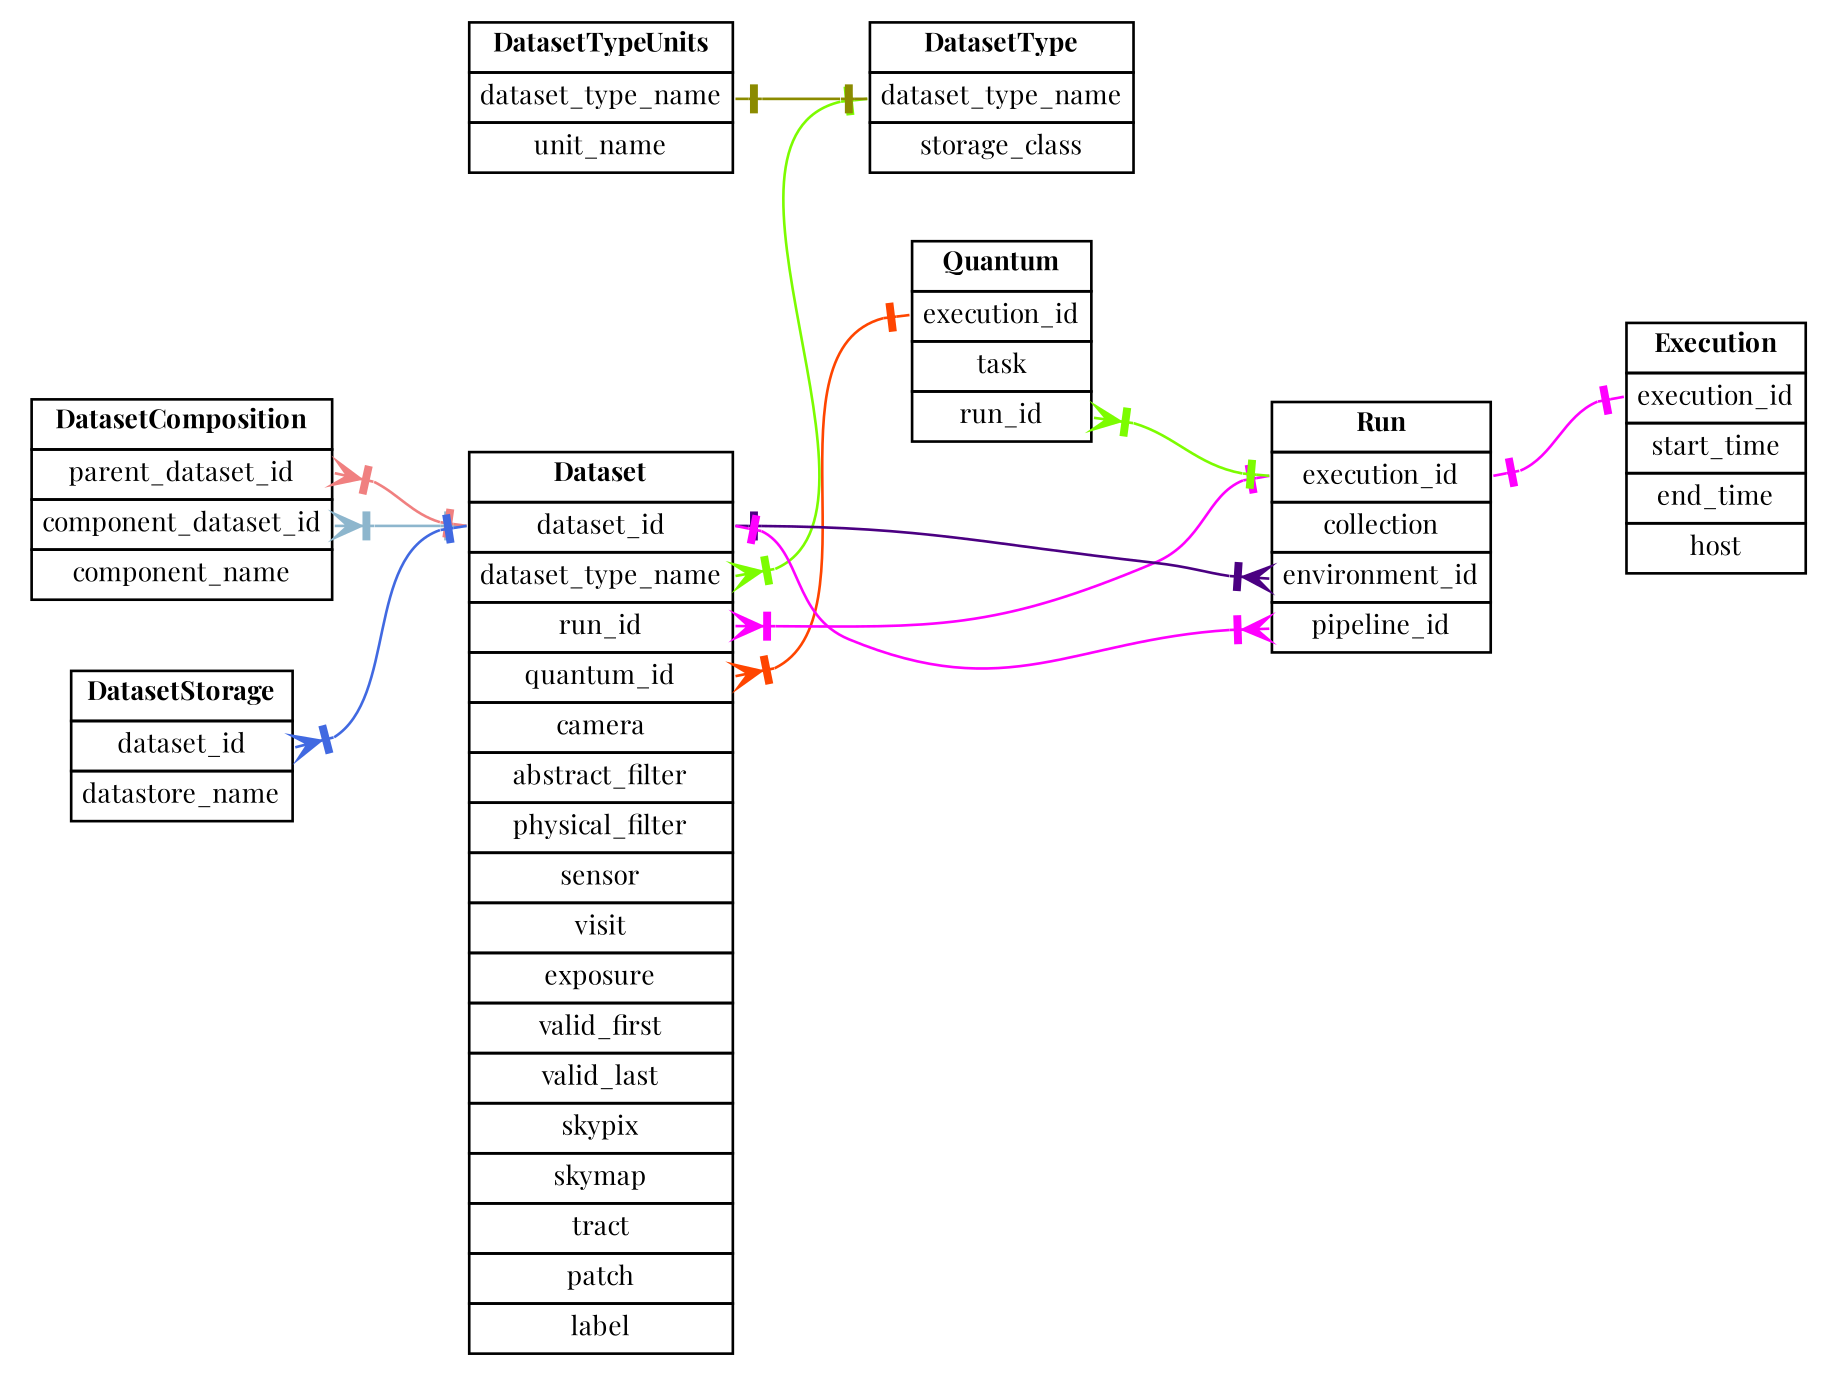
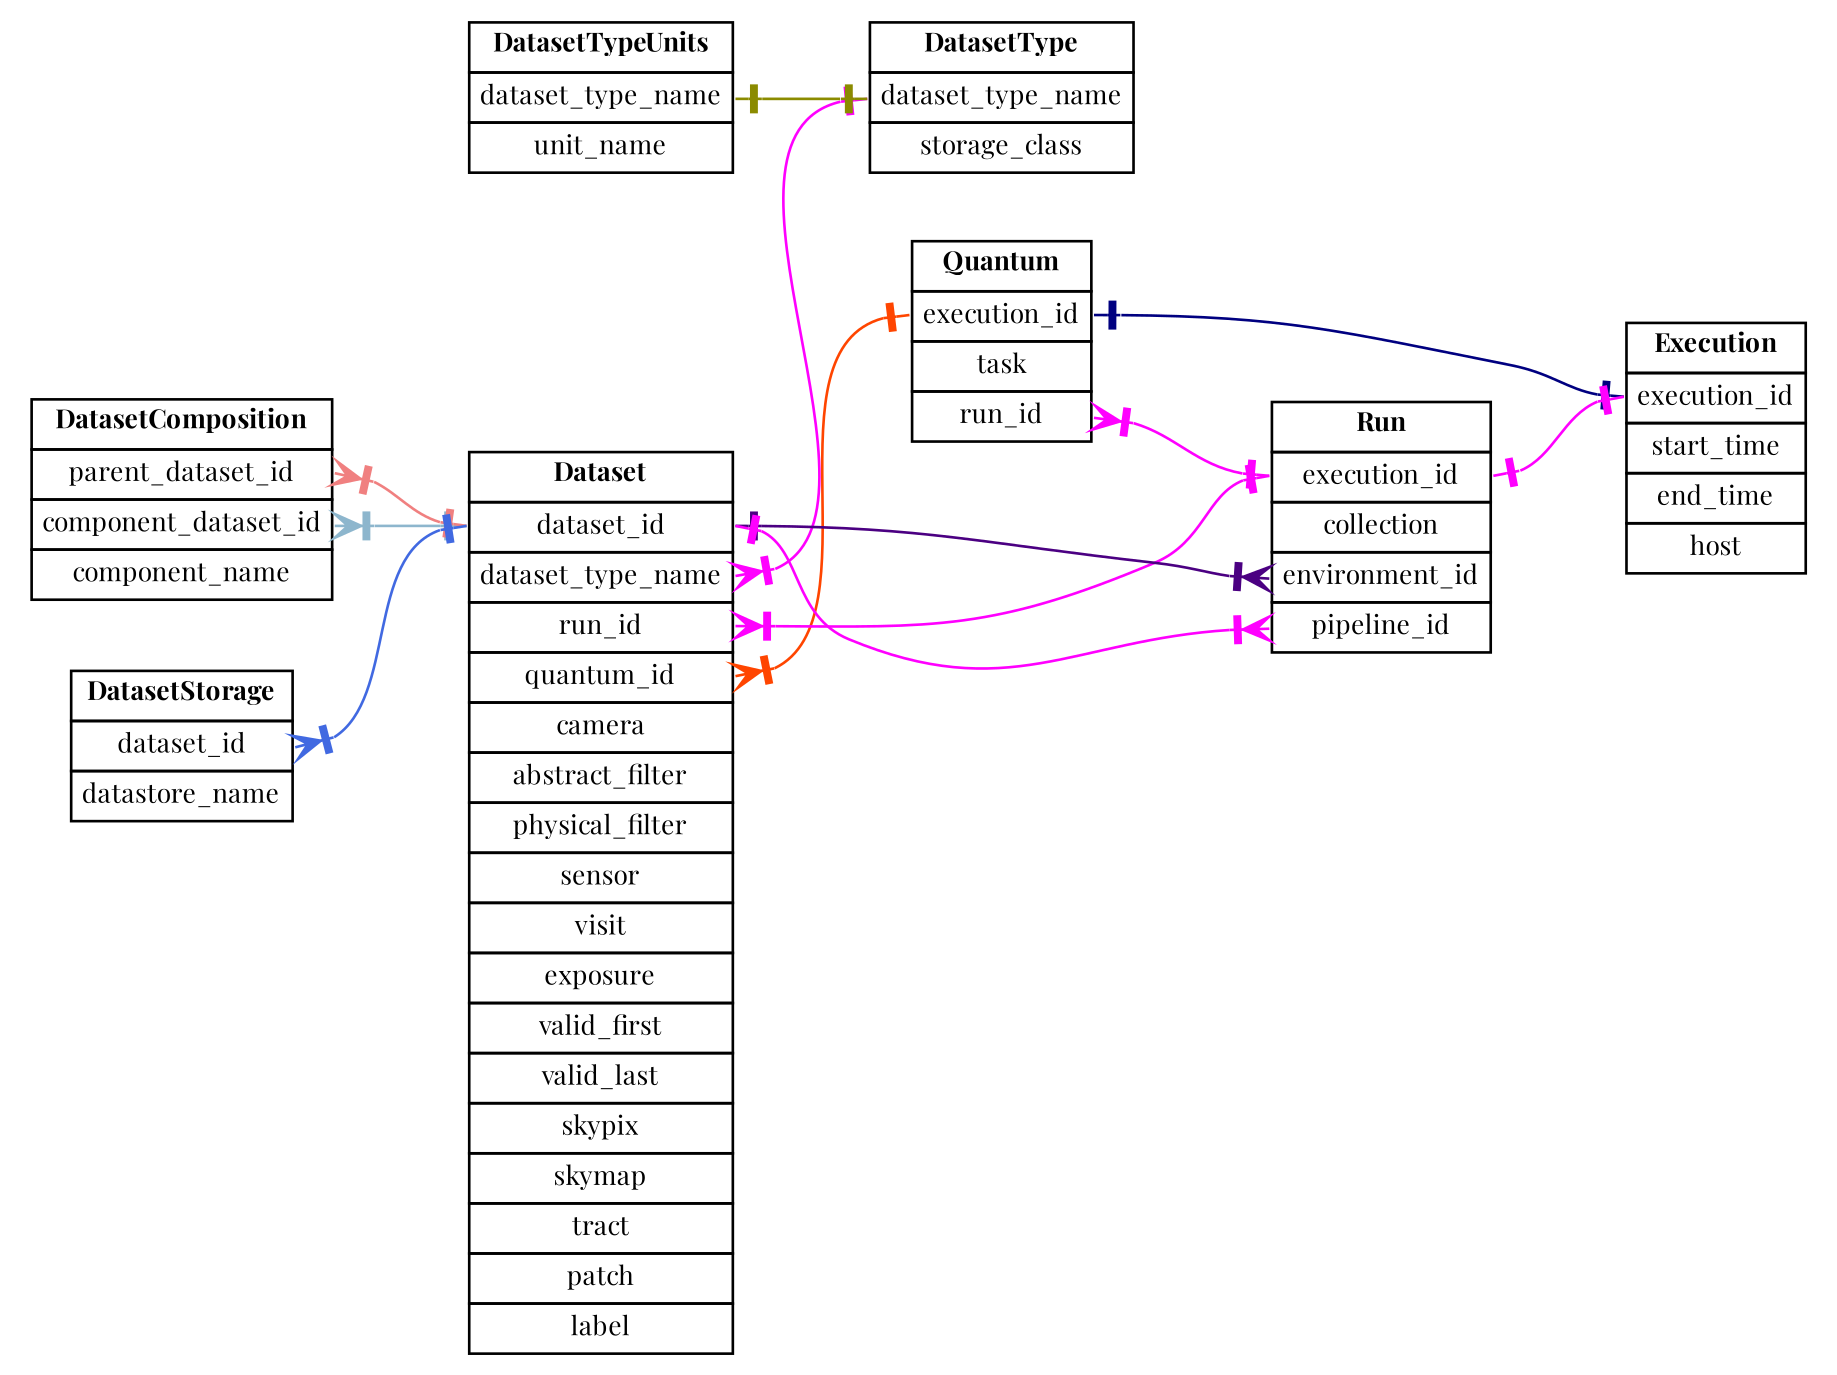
(800, 331) -> (800, 331)
none -> (1363, 336)
(1187, 450) -> (1187, 450)
